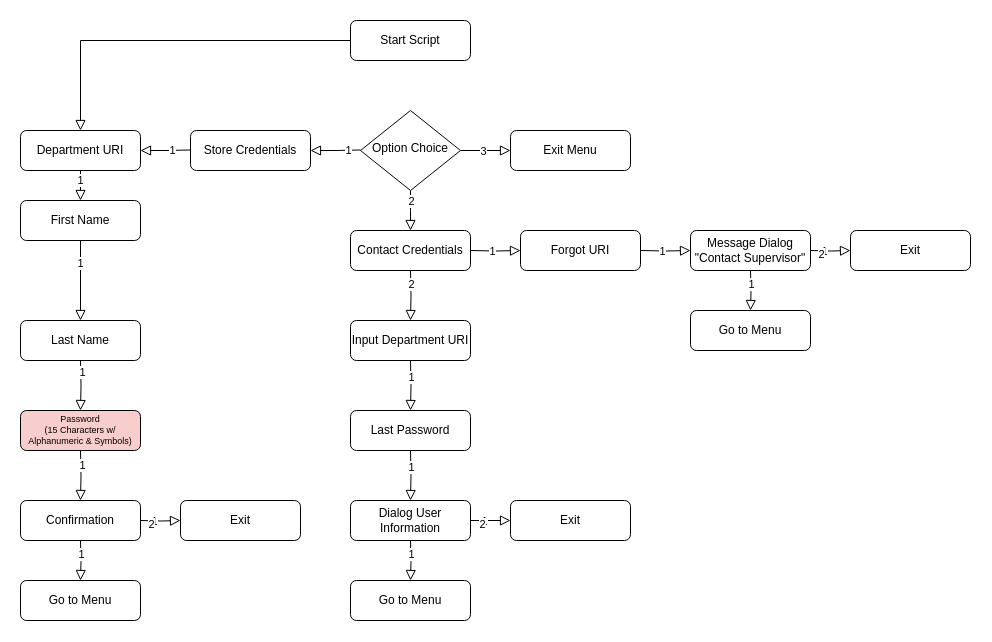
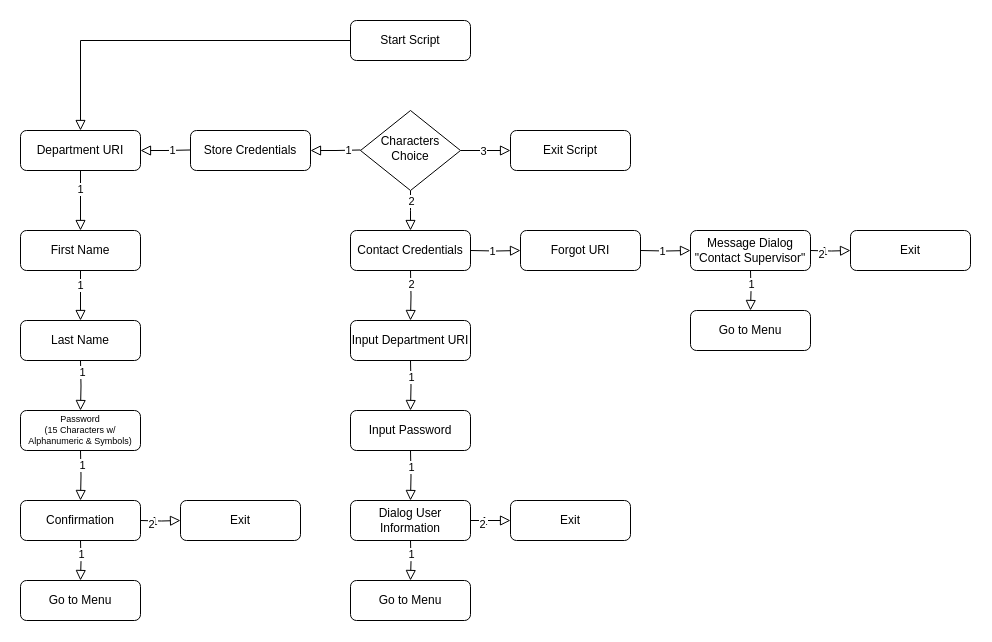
(411, 149) -> (411, 149)
(571, 151) -> (571, 151)
(81, 221) -> (81, 251)
(81, 431) -> (81, 431)
(411, 431) -> (411, 431)
